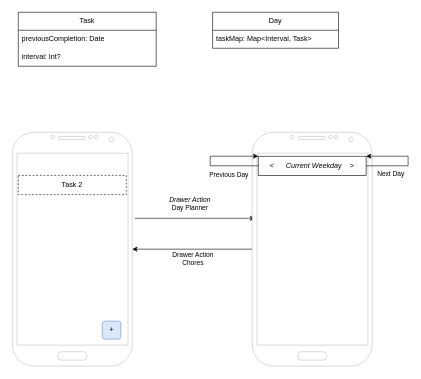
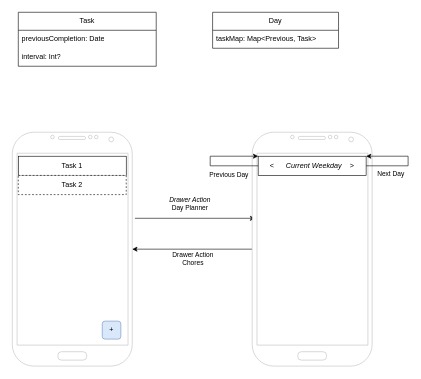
(268, 39) -> (268, 39)
none -> (72, 166)
